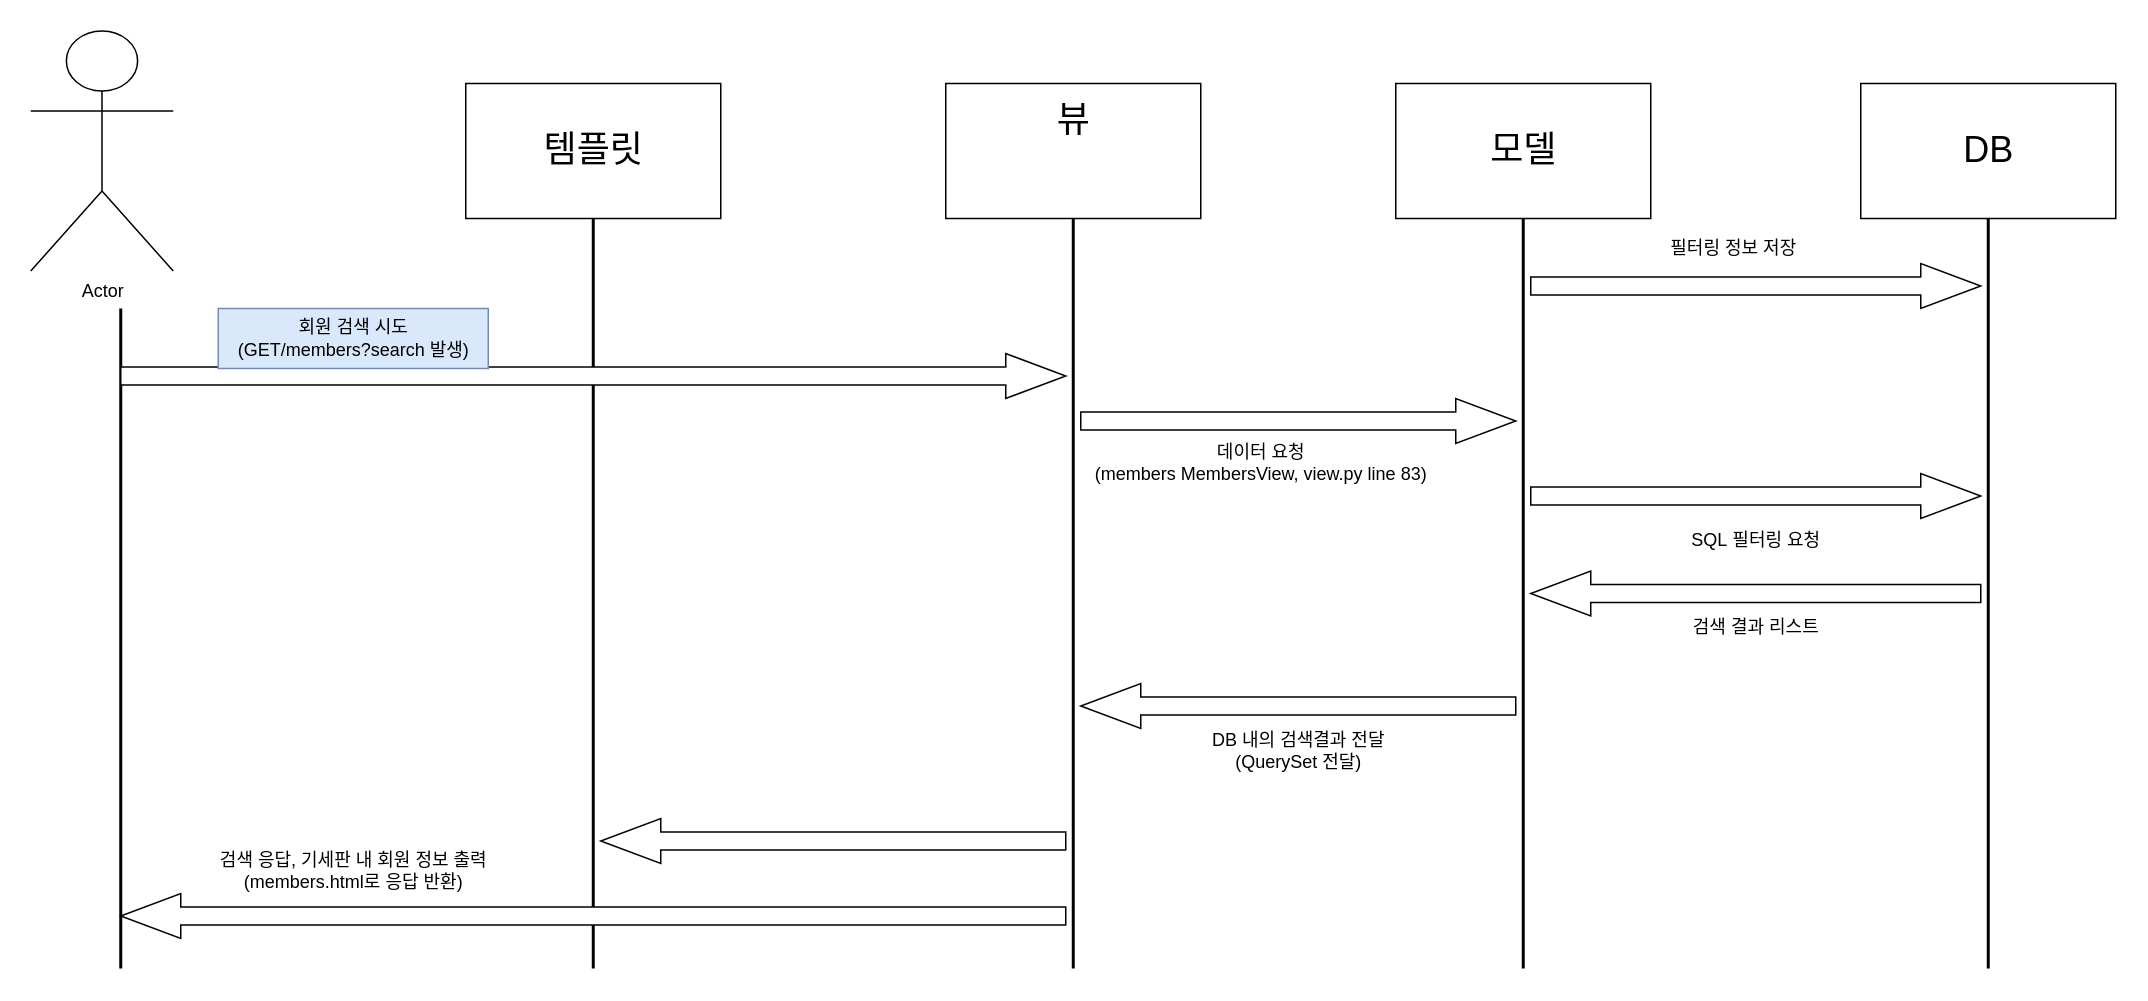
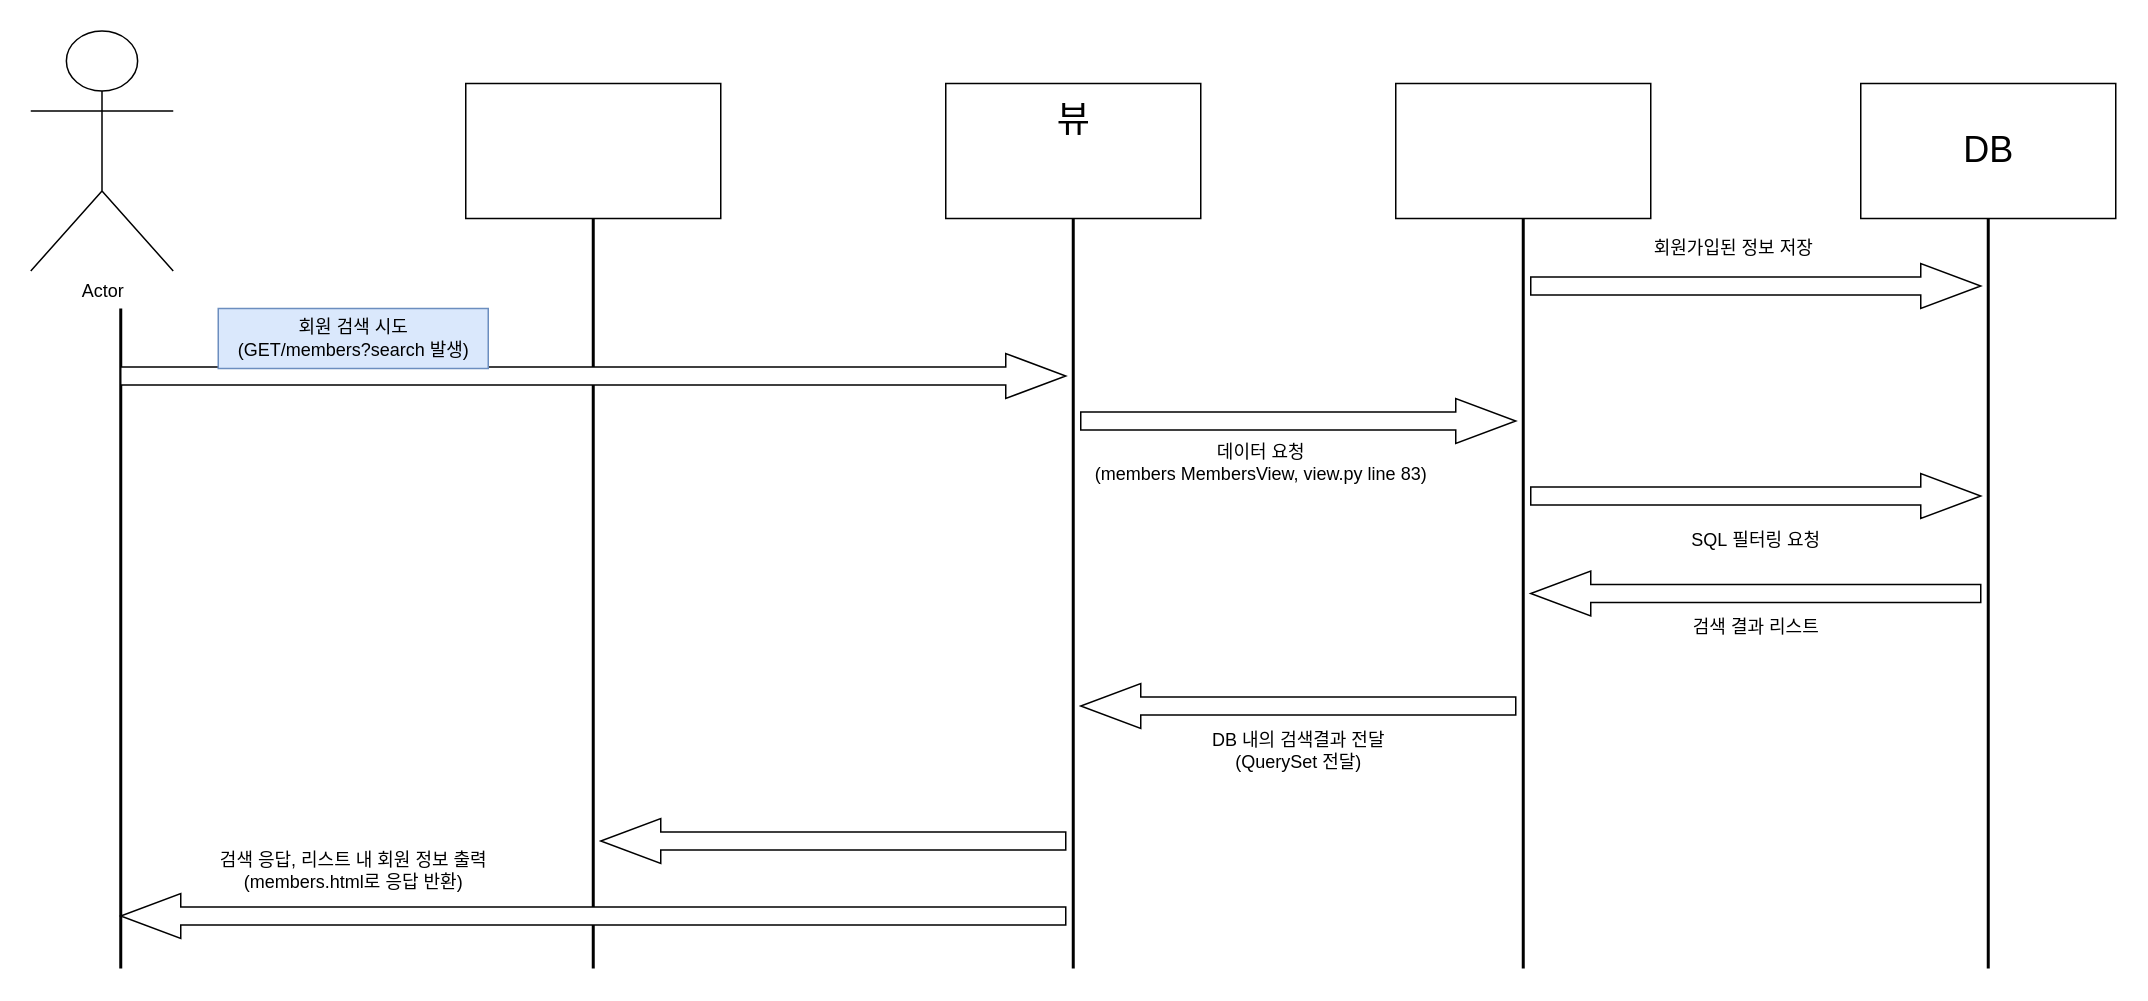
(593, 151) -> none
(1523, 151) -> none
(1734, 248) -> (1734, 248)
(354, 871) -> (354, 871)
